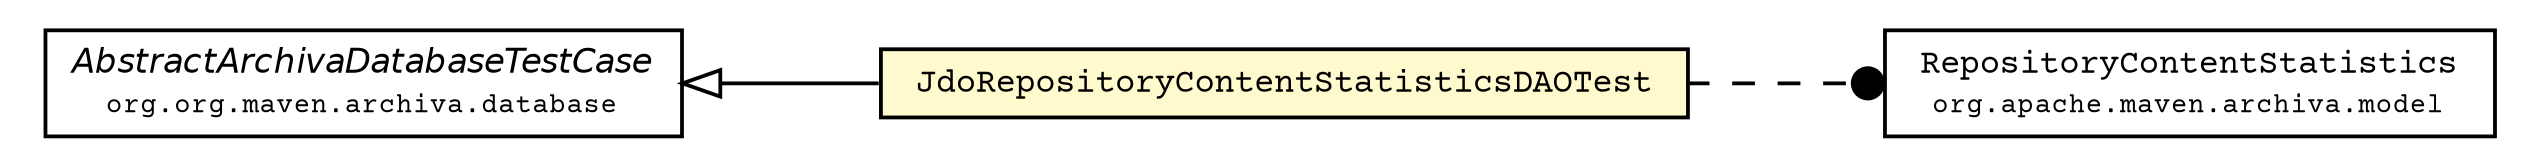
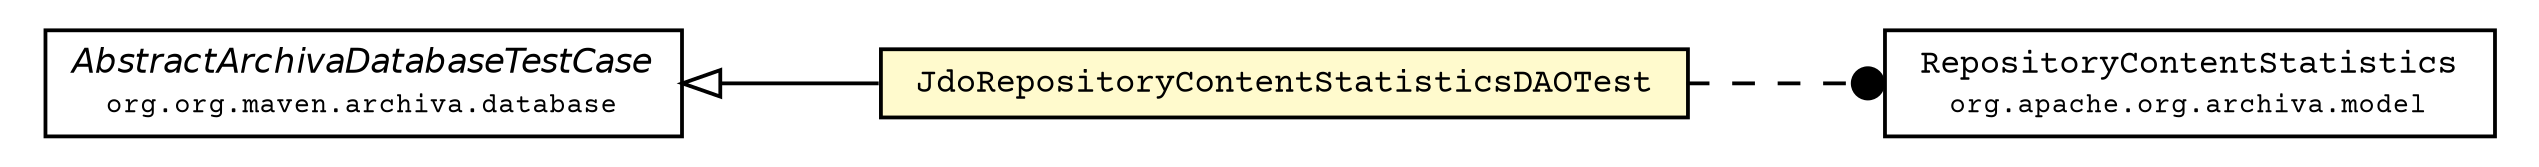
(2190, 104) -> (2190, 104)
